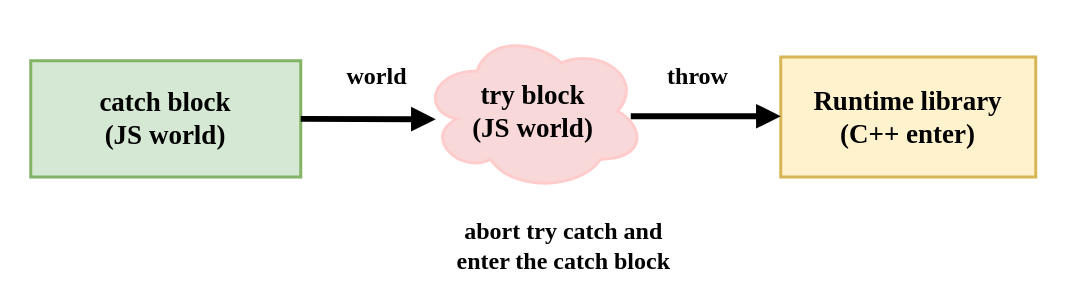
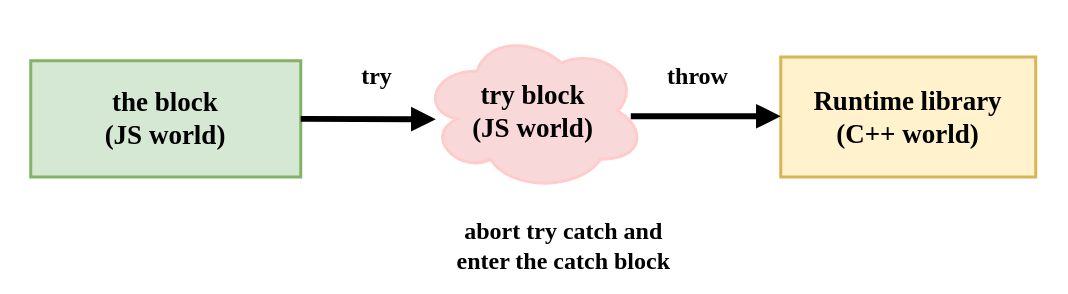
(377, 76) -> (377, 76)
(908, 118) -> (908, 118)
(166, 119) -> (166, 119)
